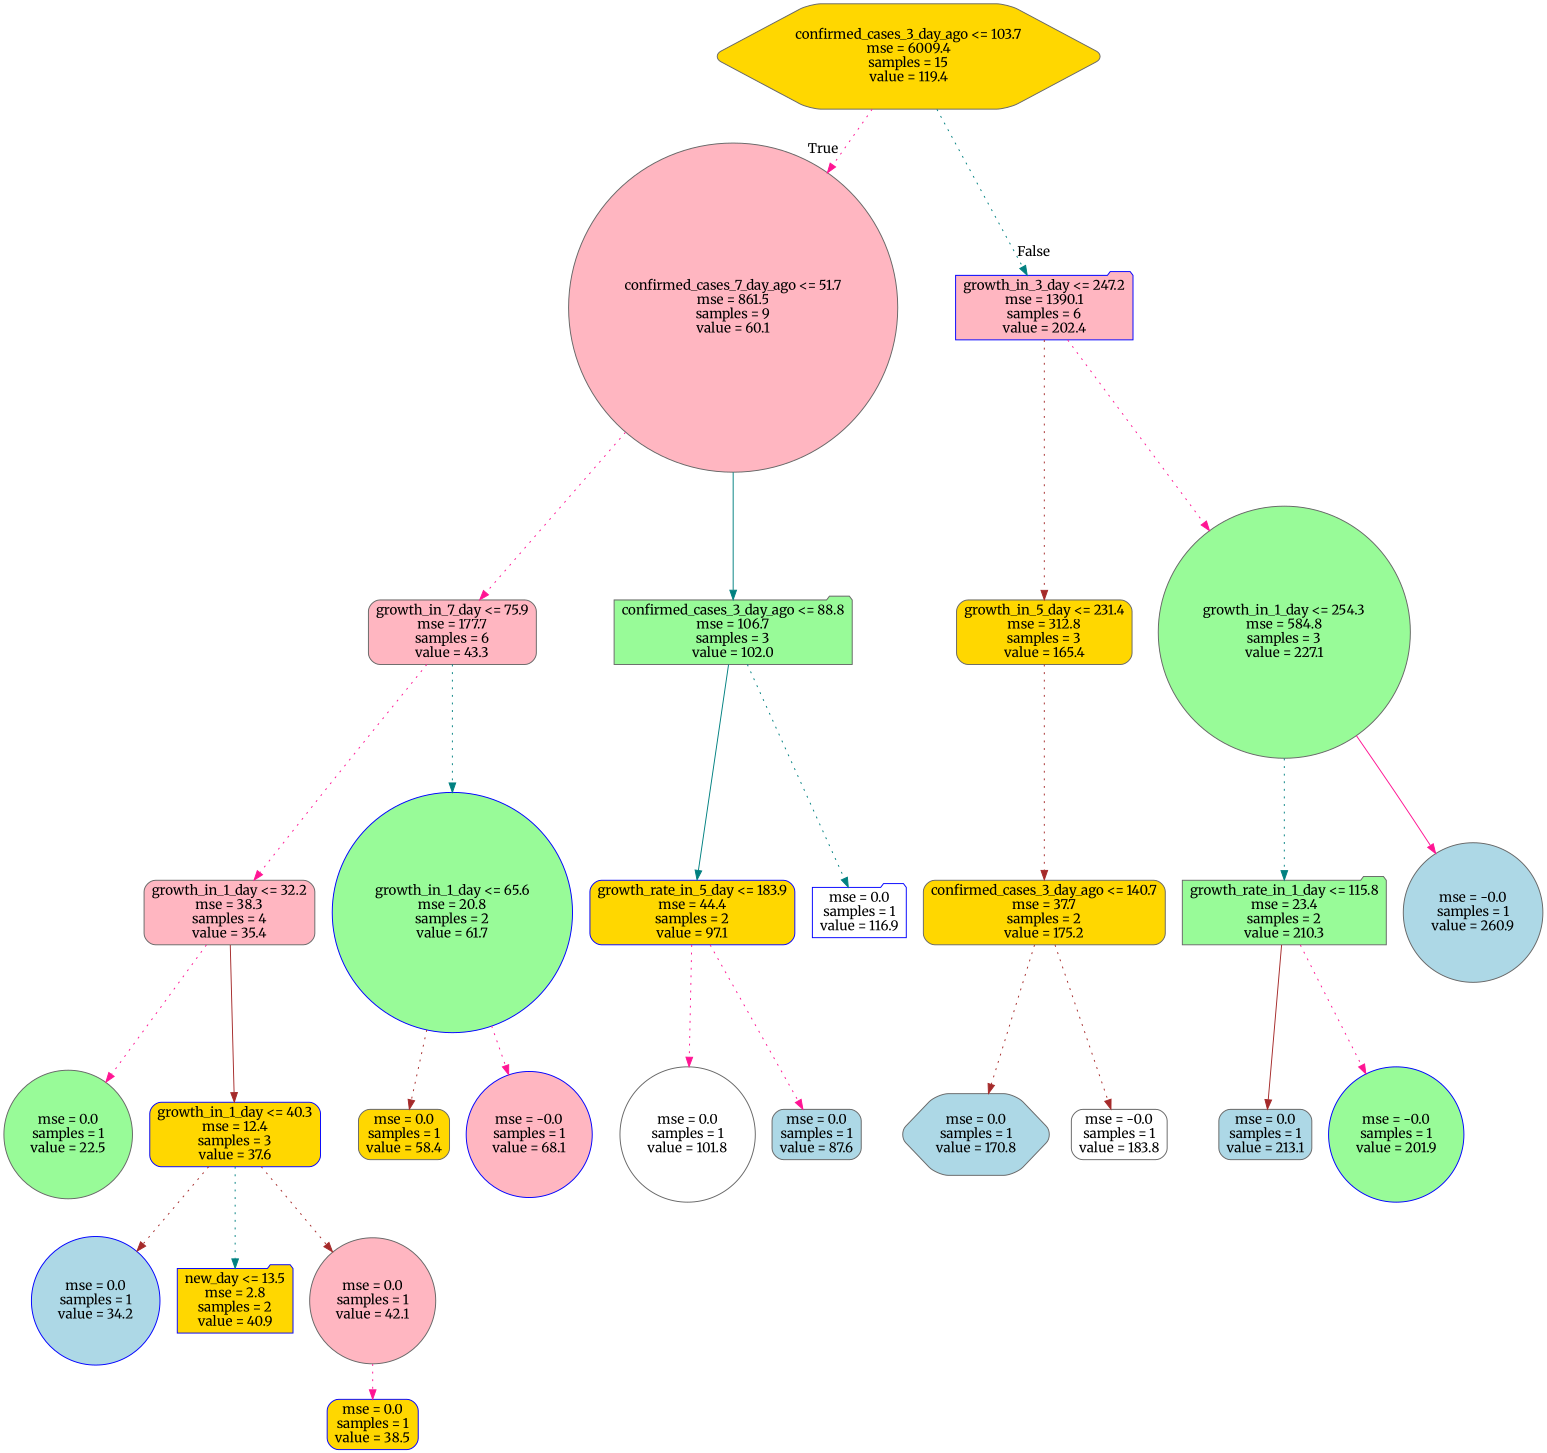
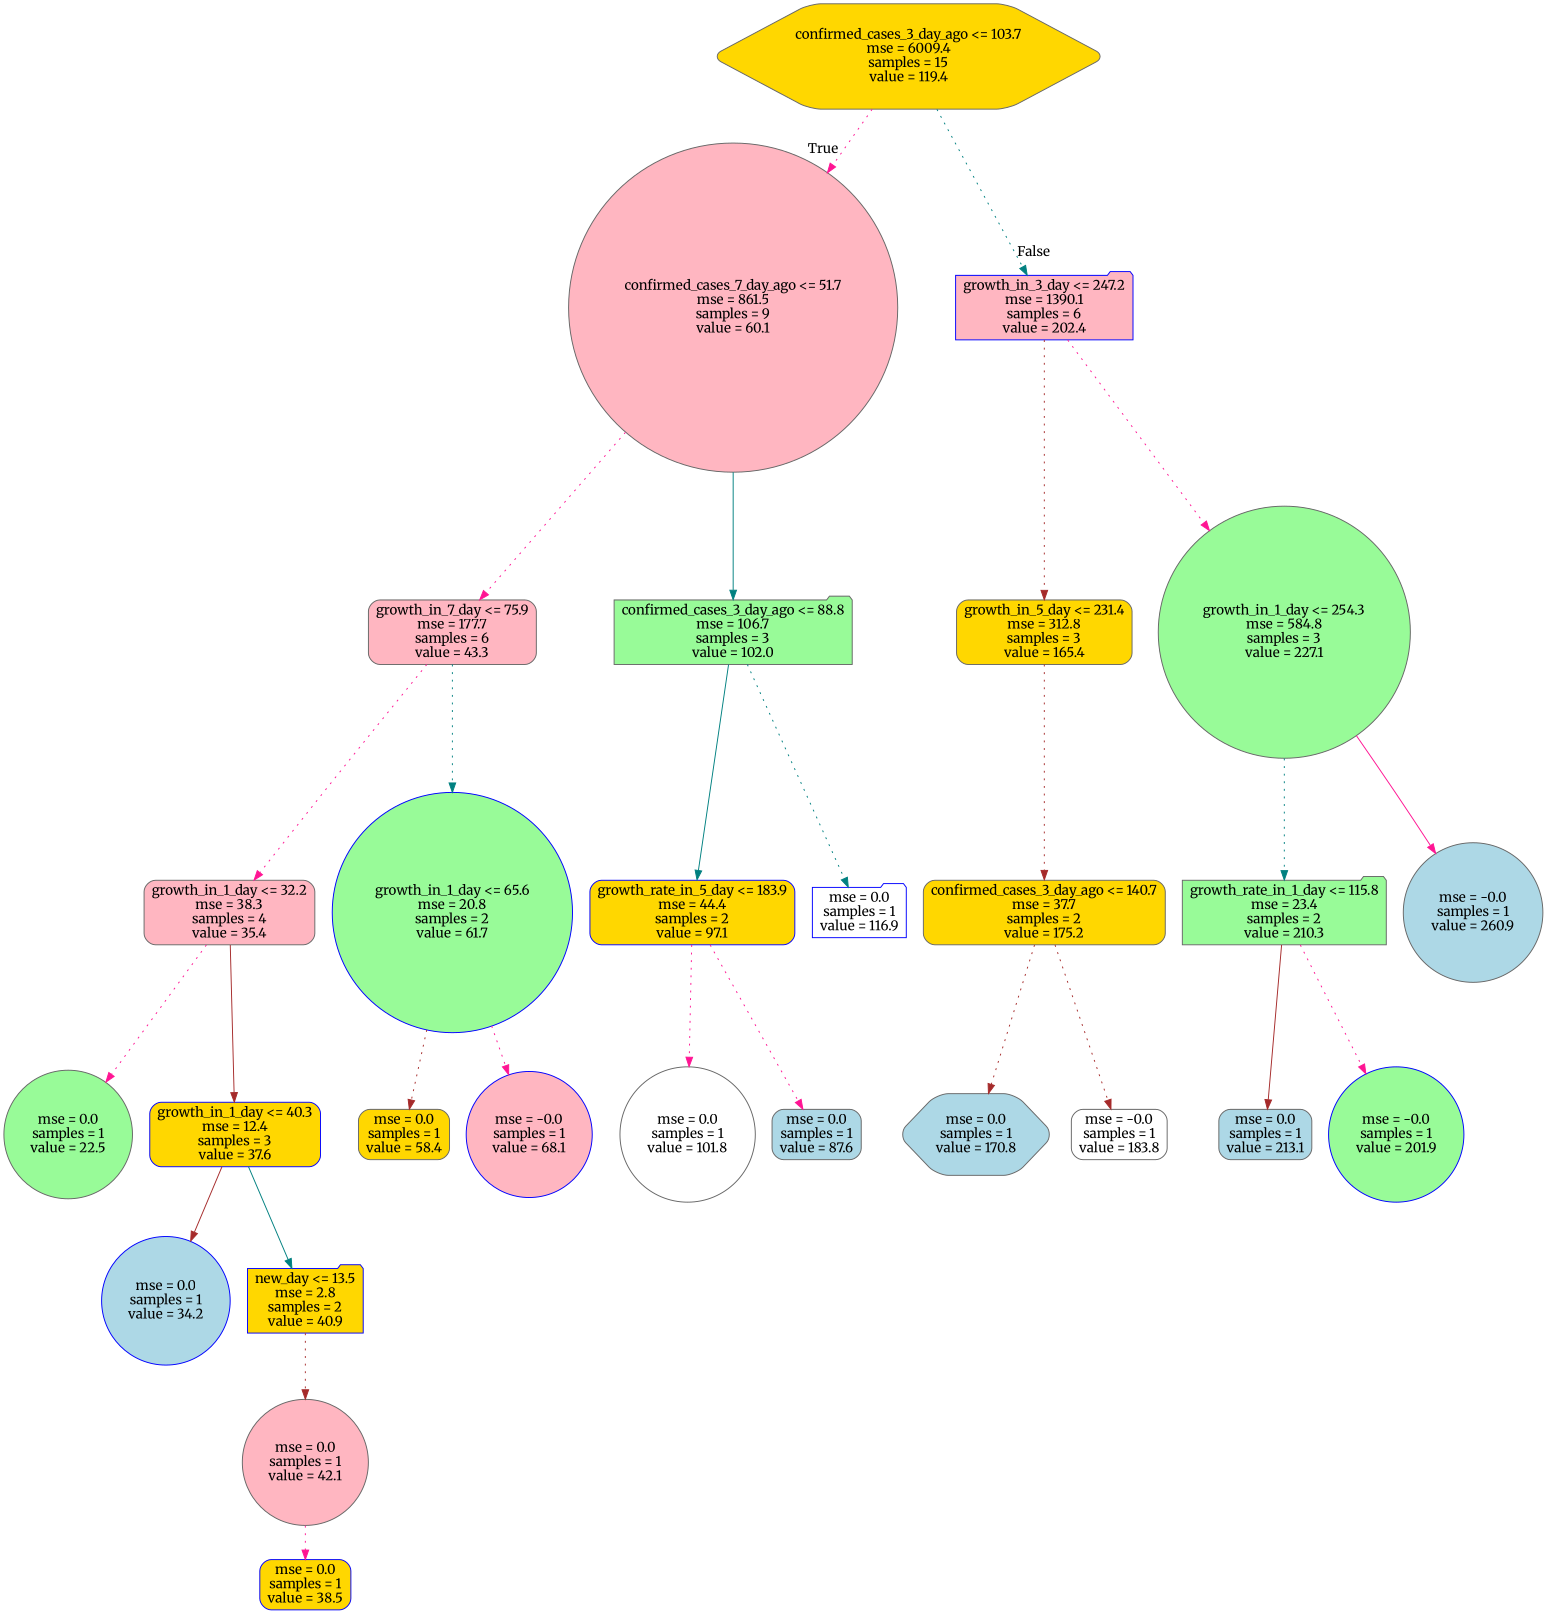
(176, 1205) -> (208, 1199)
(294, 1205) -> (305, 1361)
(235, 1213) -> (268, 1213)
